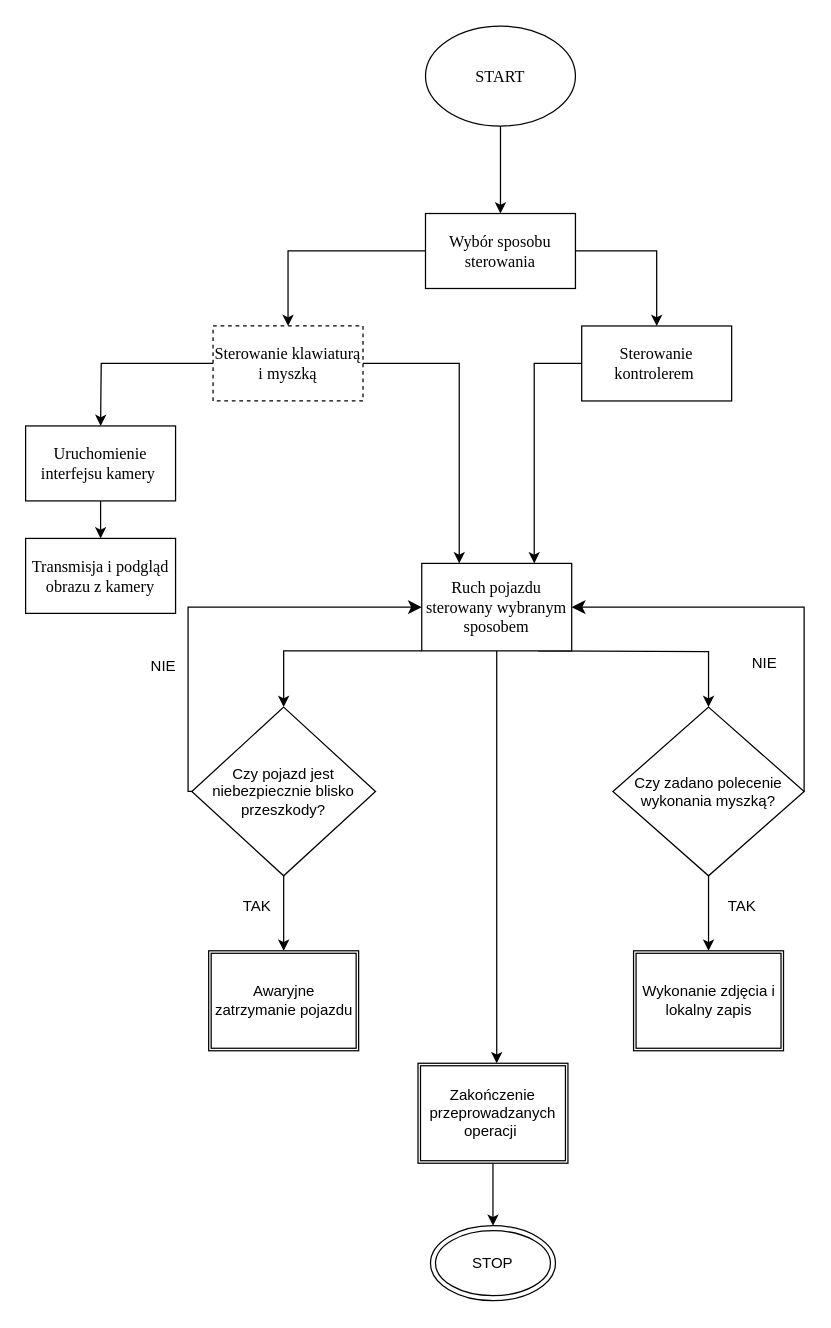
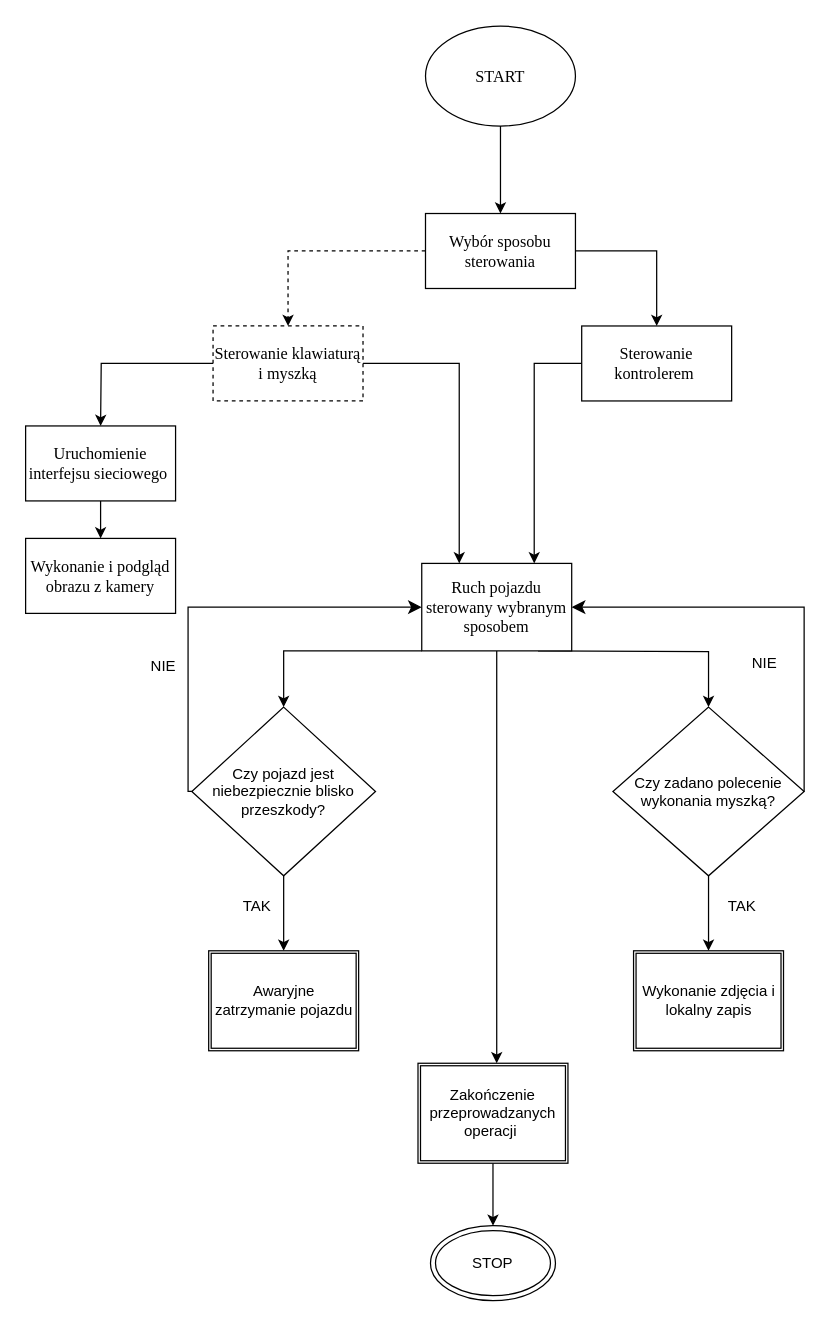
(322, 251) -> (322, 251)
(101, 463) -> (101, 463)
(101, 576) -> (101, 576)
